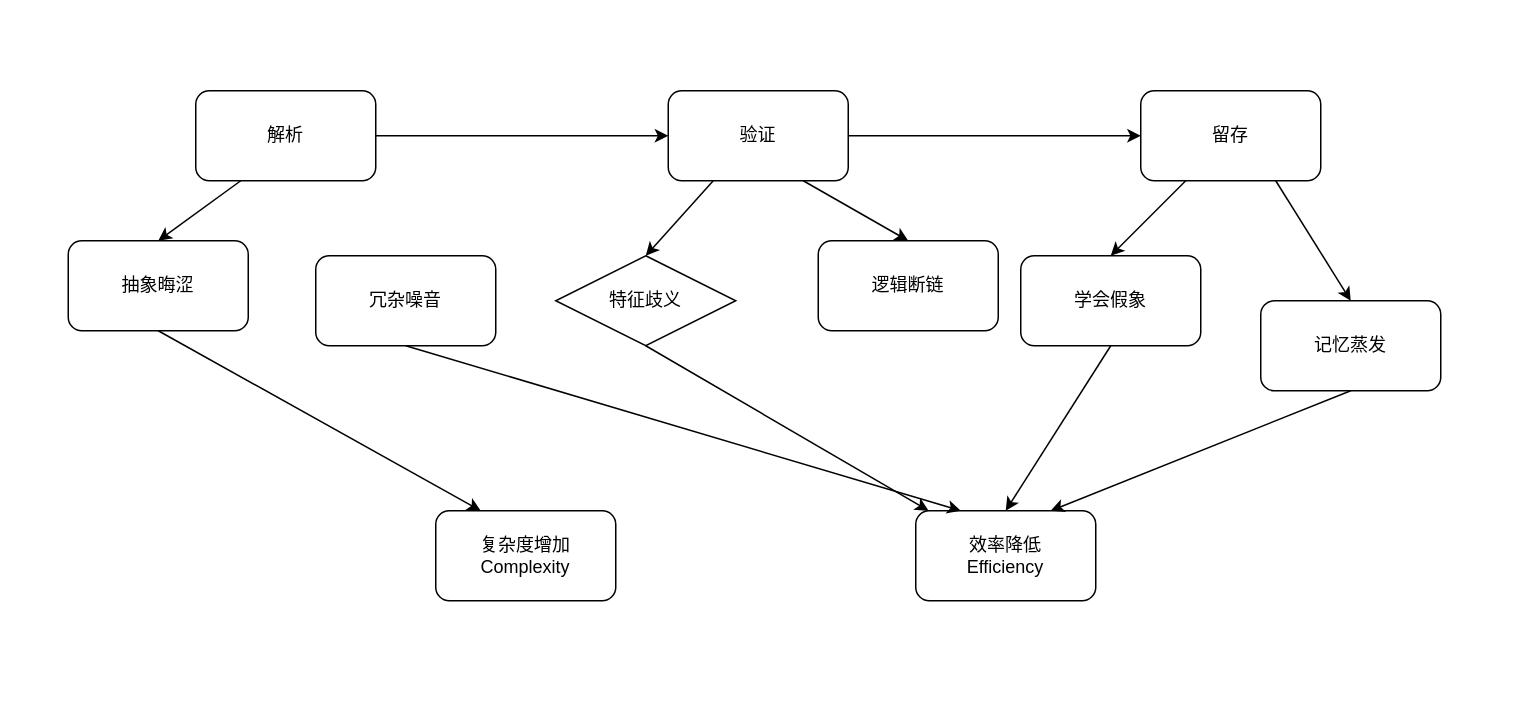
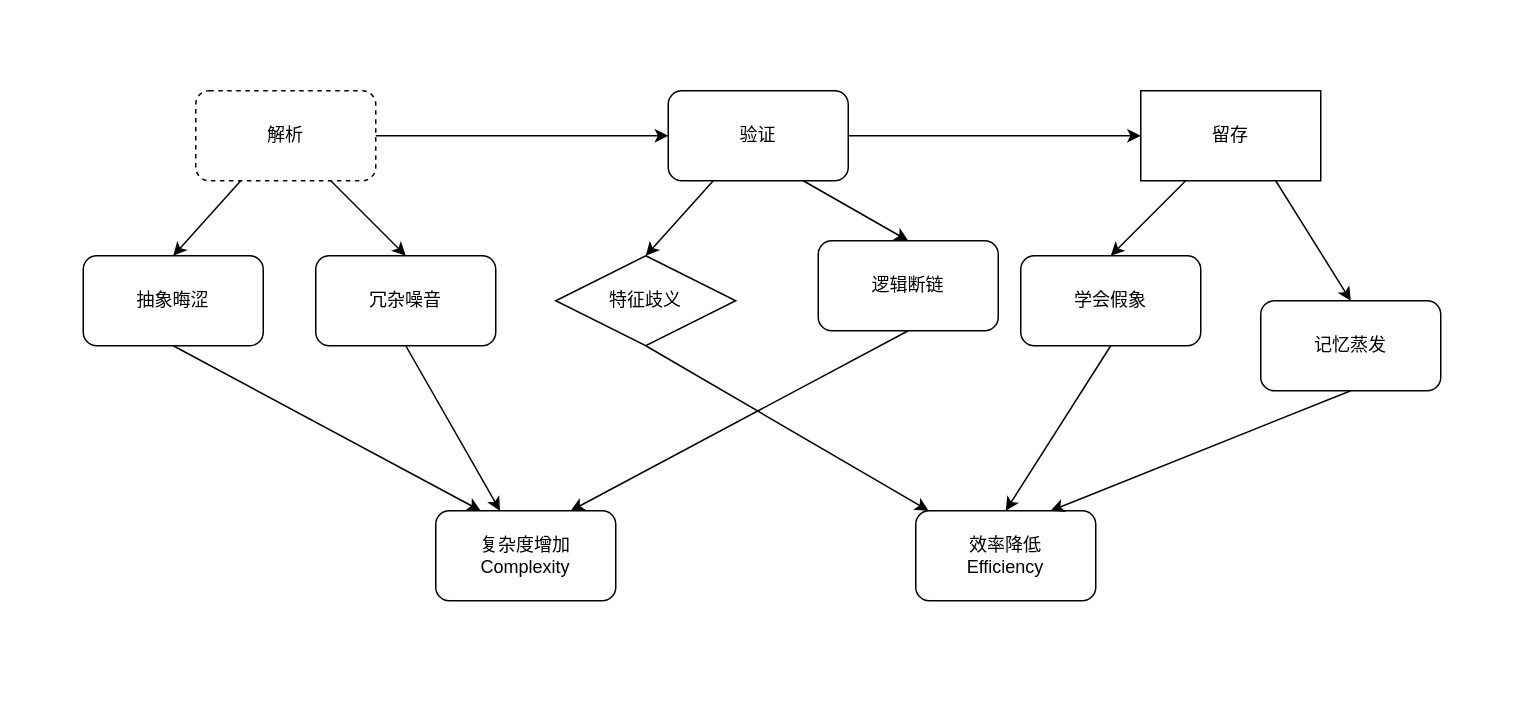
(286, 136) -> (286, 136)
(1231, 136) -> (1231, 136)
none -> (365, 215)
(158, 286) -> (173, 301)
(647, 417) -> (451, 424)
none -> (744, 419)
